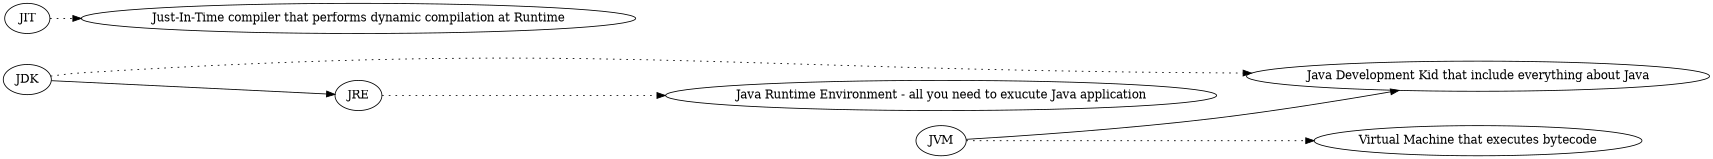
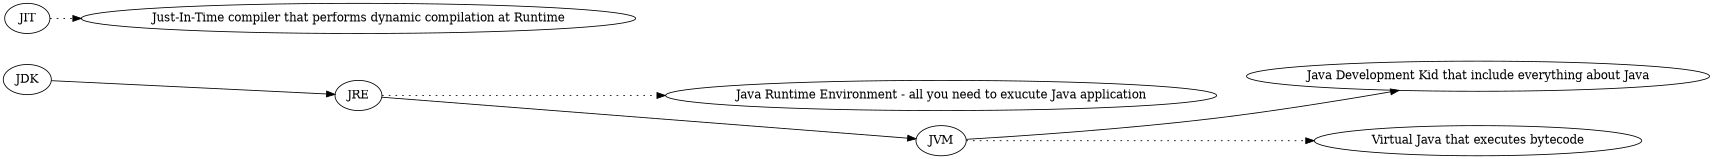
(647, 60) -> none
none -> (645, 118)
(1478, 141) -> (1478, 141)
